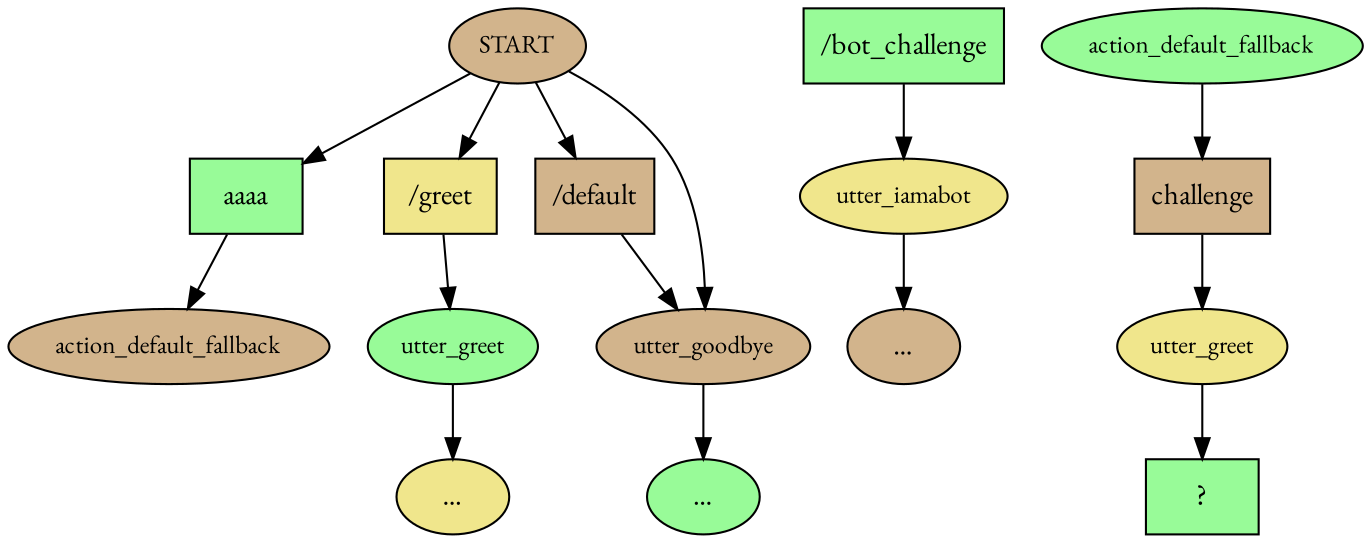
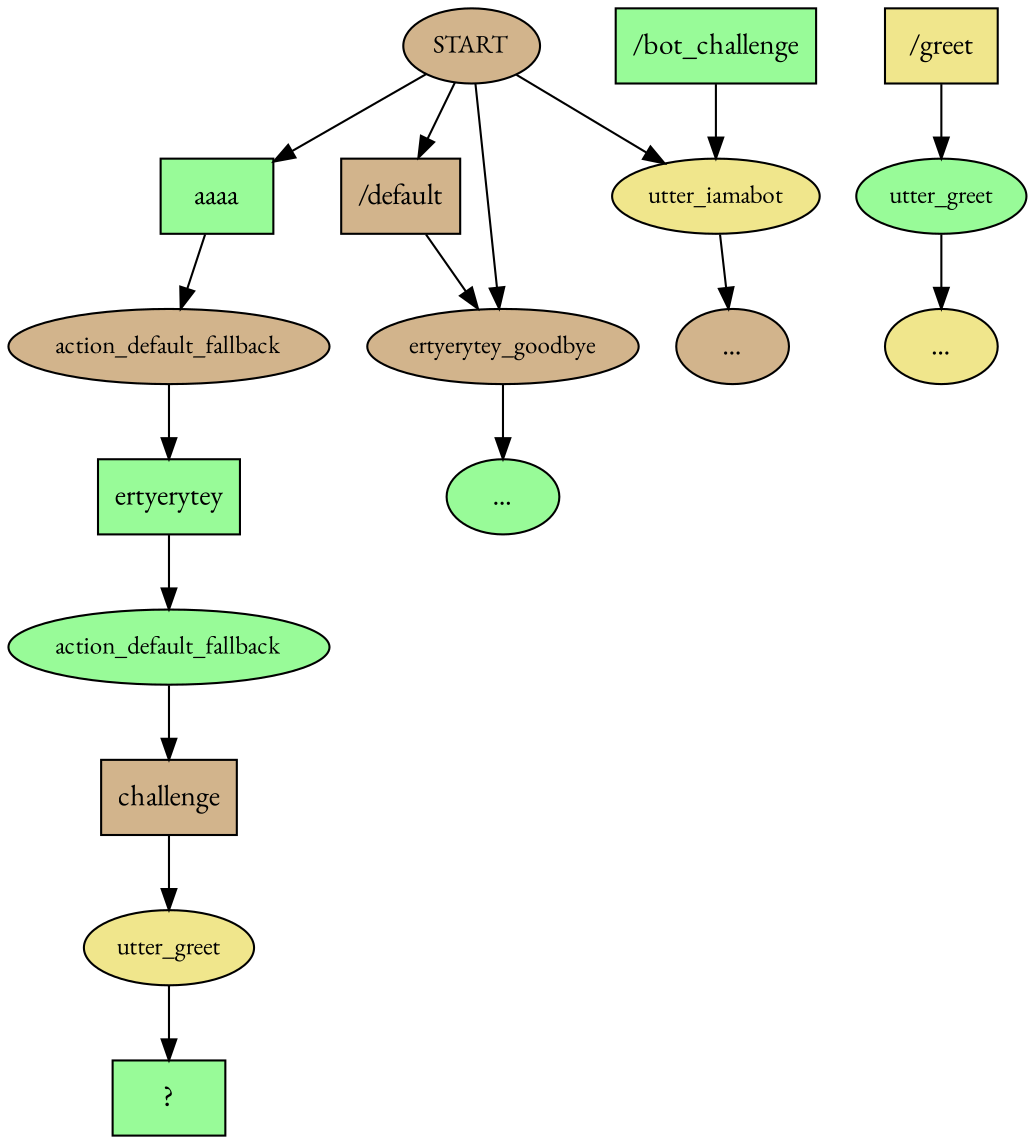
(484, 111) -> (581, 114)
(703, 347) -> (503, 347)
none -> (169, 497)
